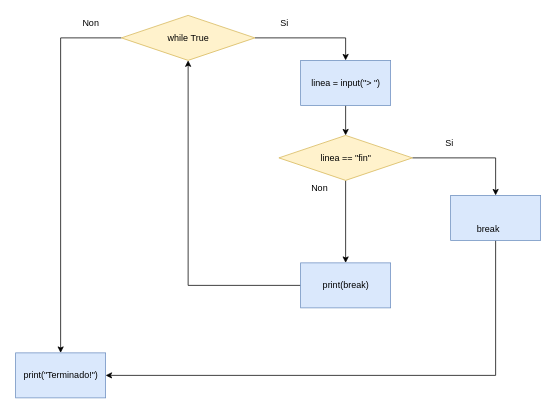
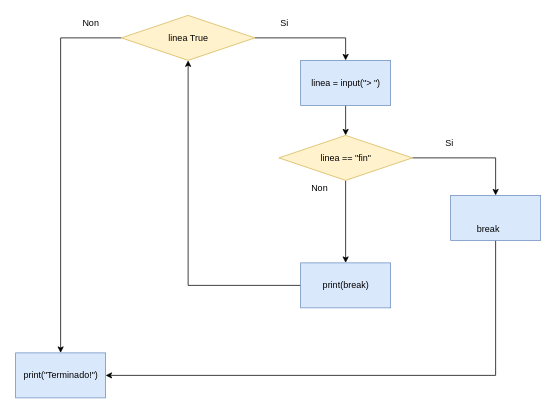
(188, 38) -> (188, 38)
